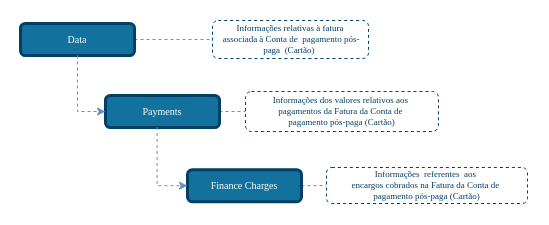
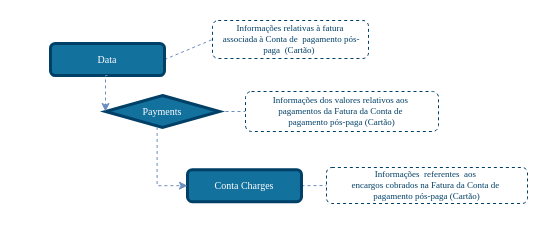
(78, 40) -> (108, 60)
(163, 112) -> (163, 112)
(245, 186) -> (245, 186)
